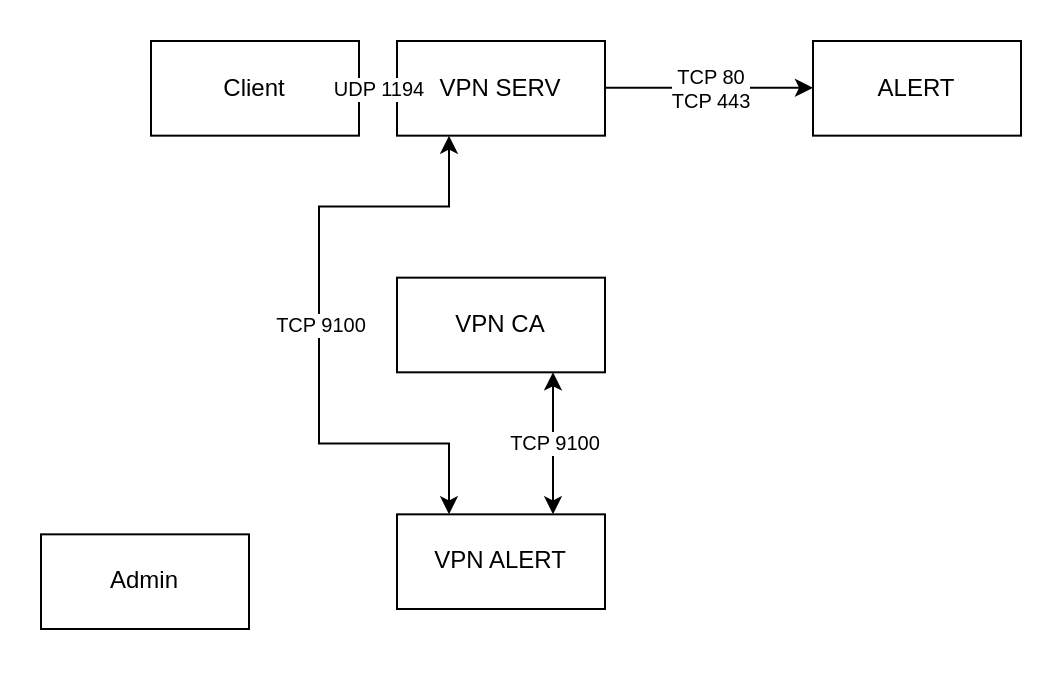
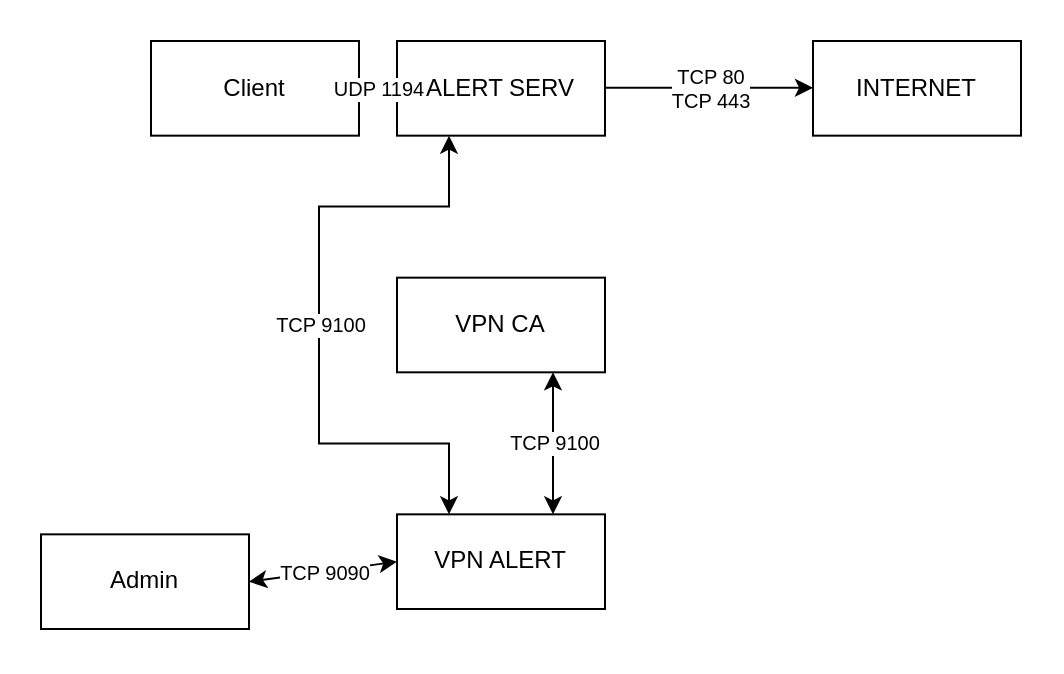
(501, 89) -> (501, 89)
(917, 89) -> (917, 89)
none -> (324, 571)
